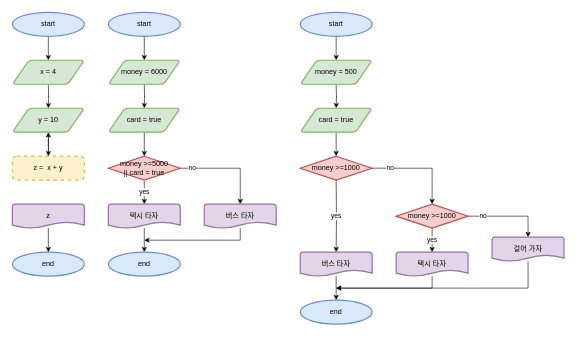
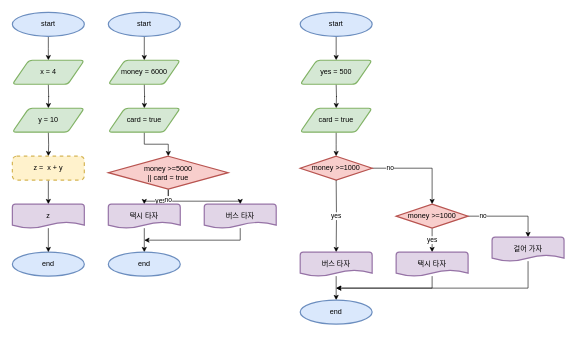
(336, 72) -> (336, 72)
(48, 155) -> (48, 198)
(144, 168) -> (168, 173)
